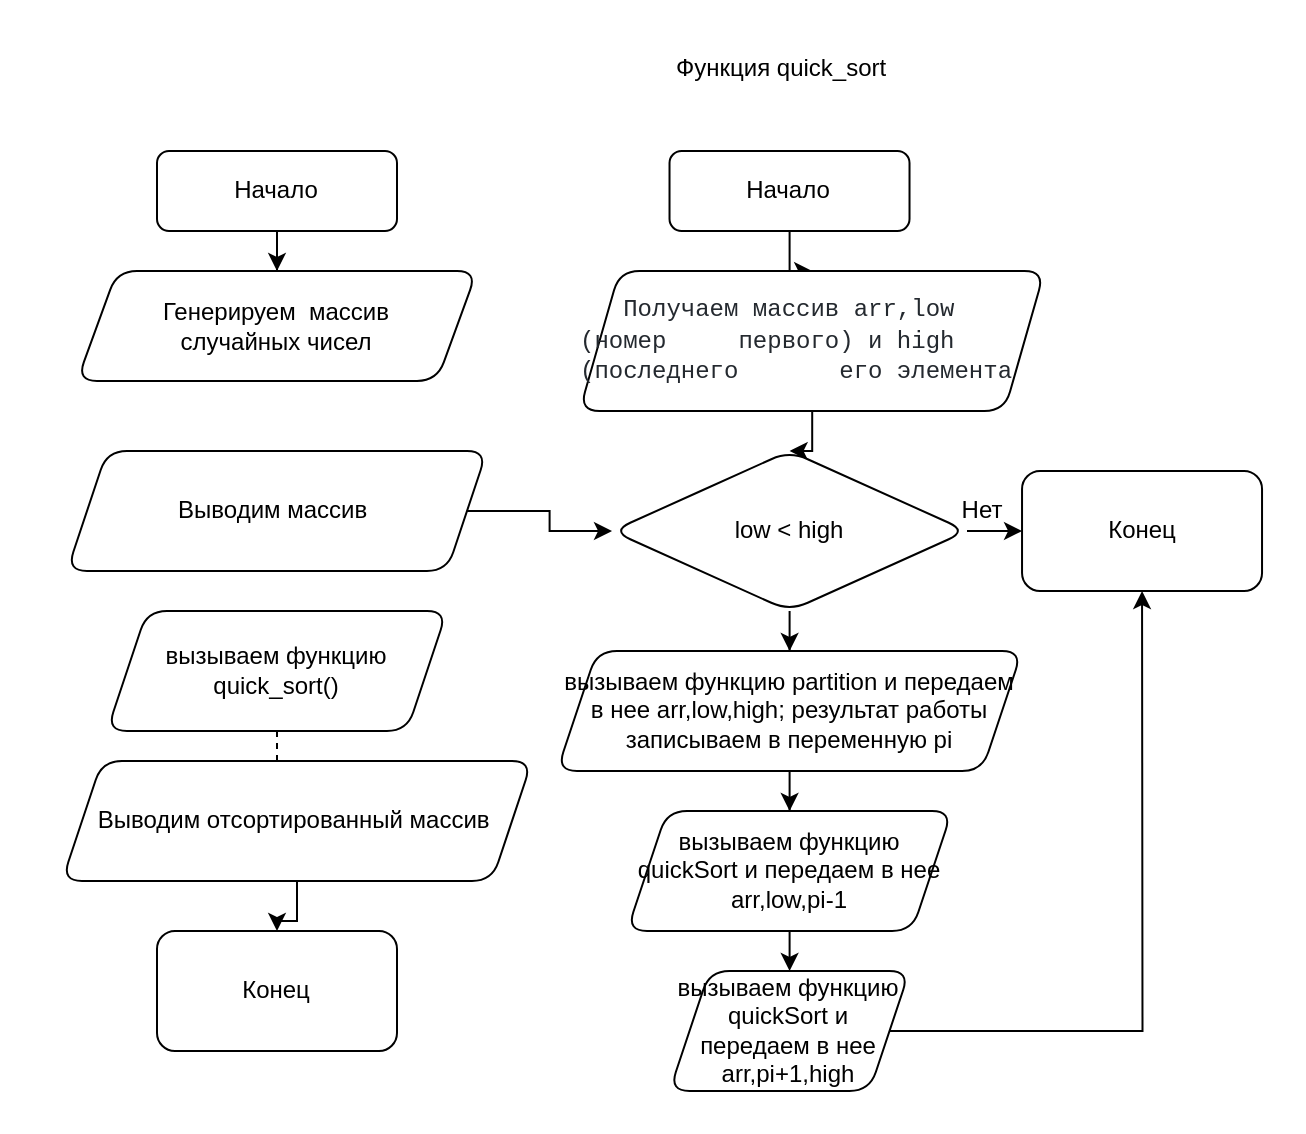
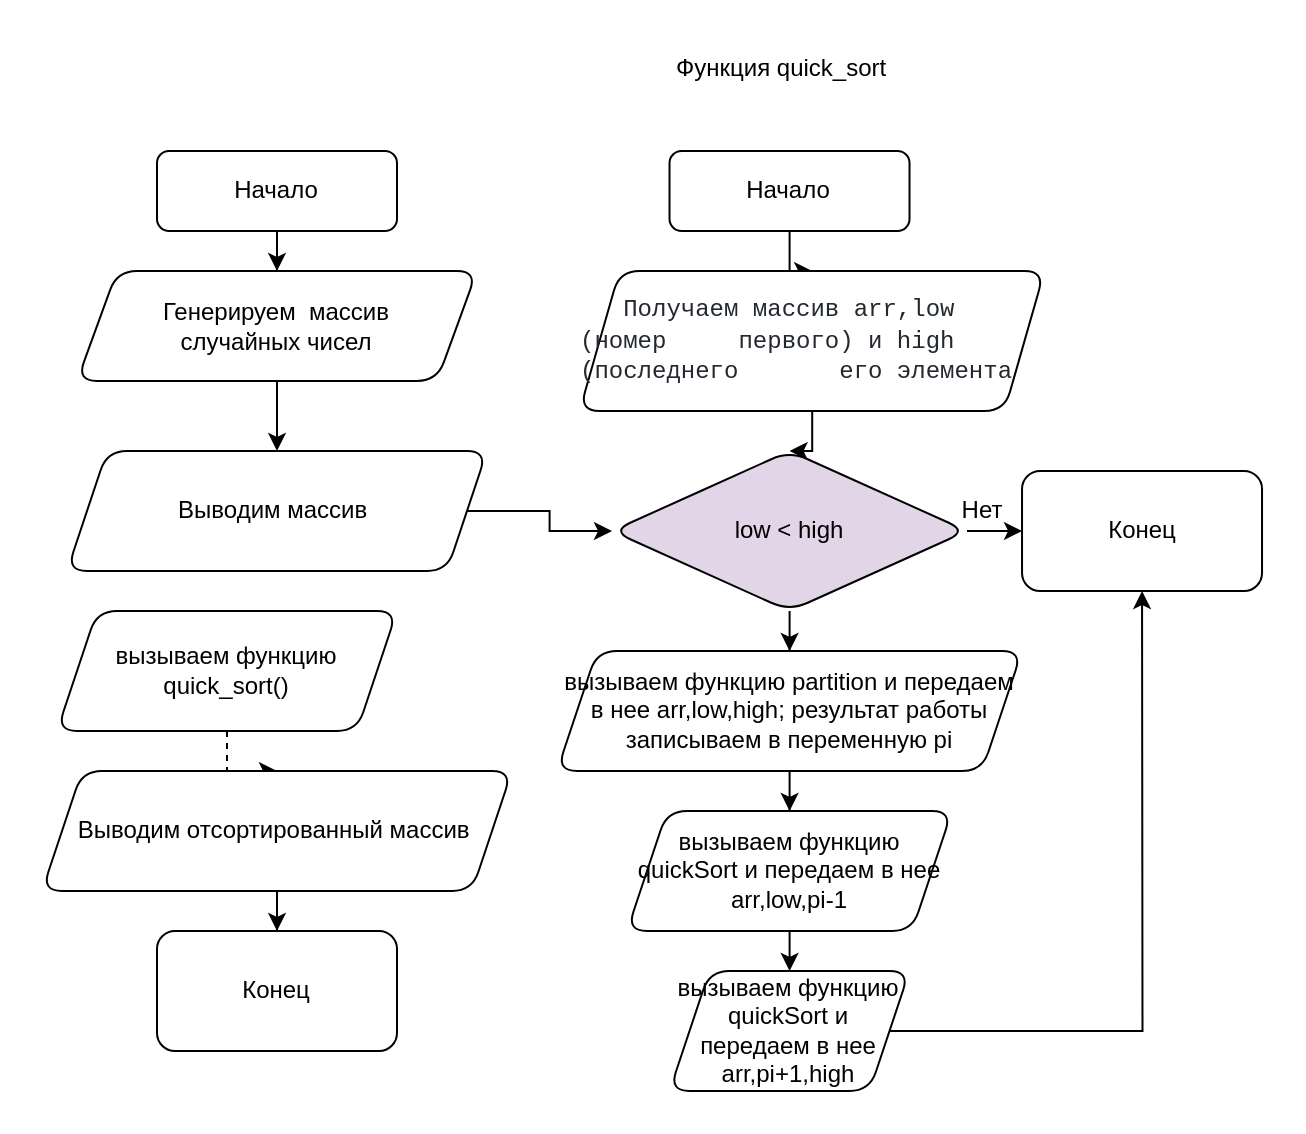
none -> (277, 419)
(790, 531) -> (790, 531)
(277, 671) -> (227, 671)
(297, 821) -> (277, 831)
